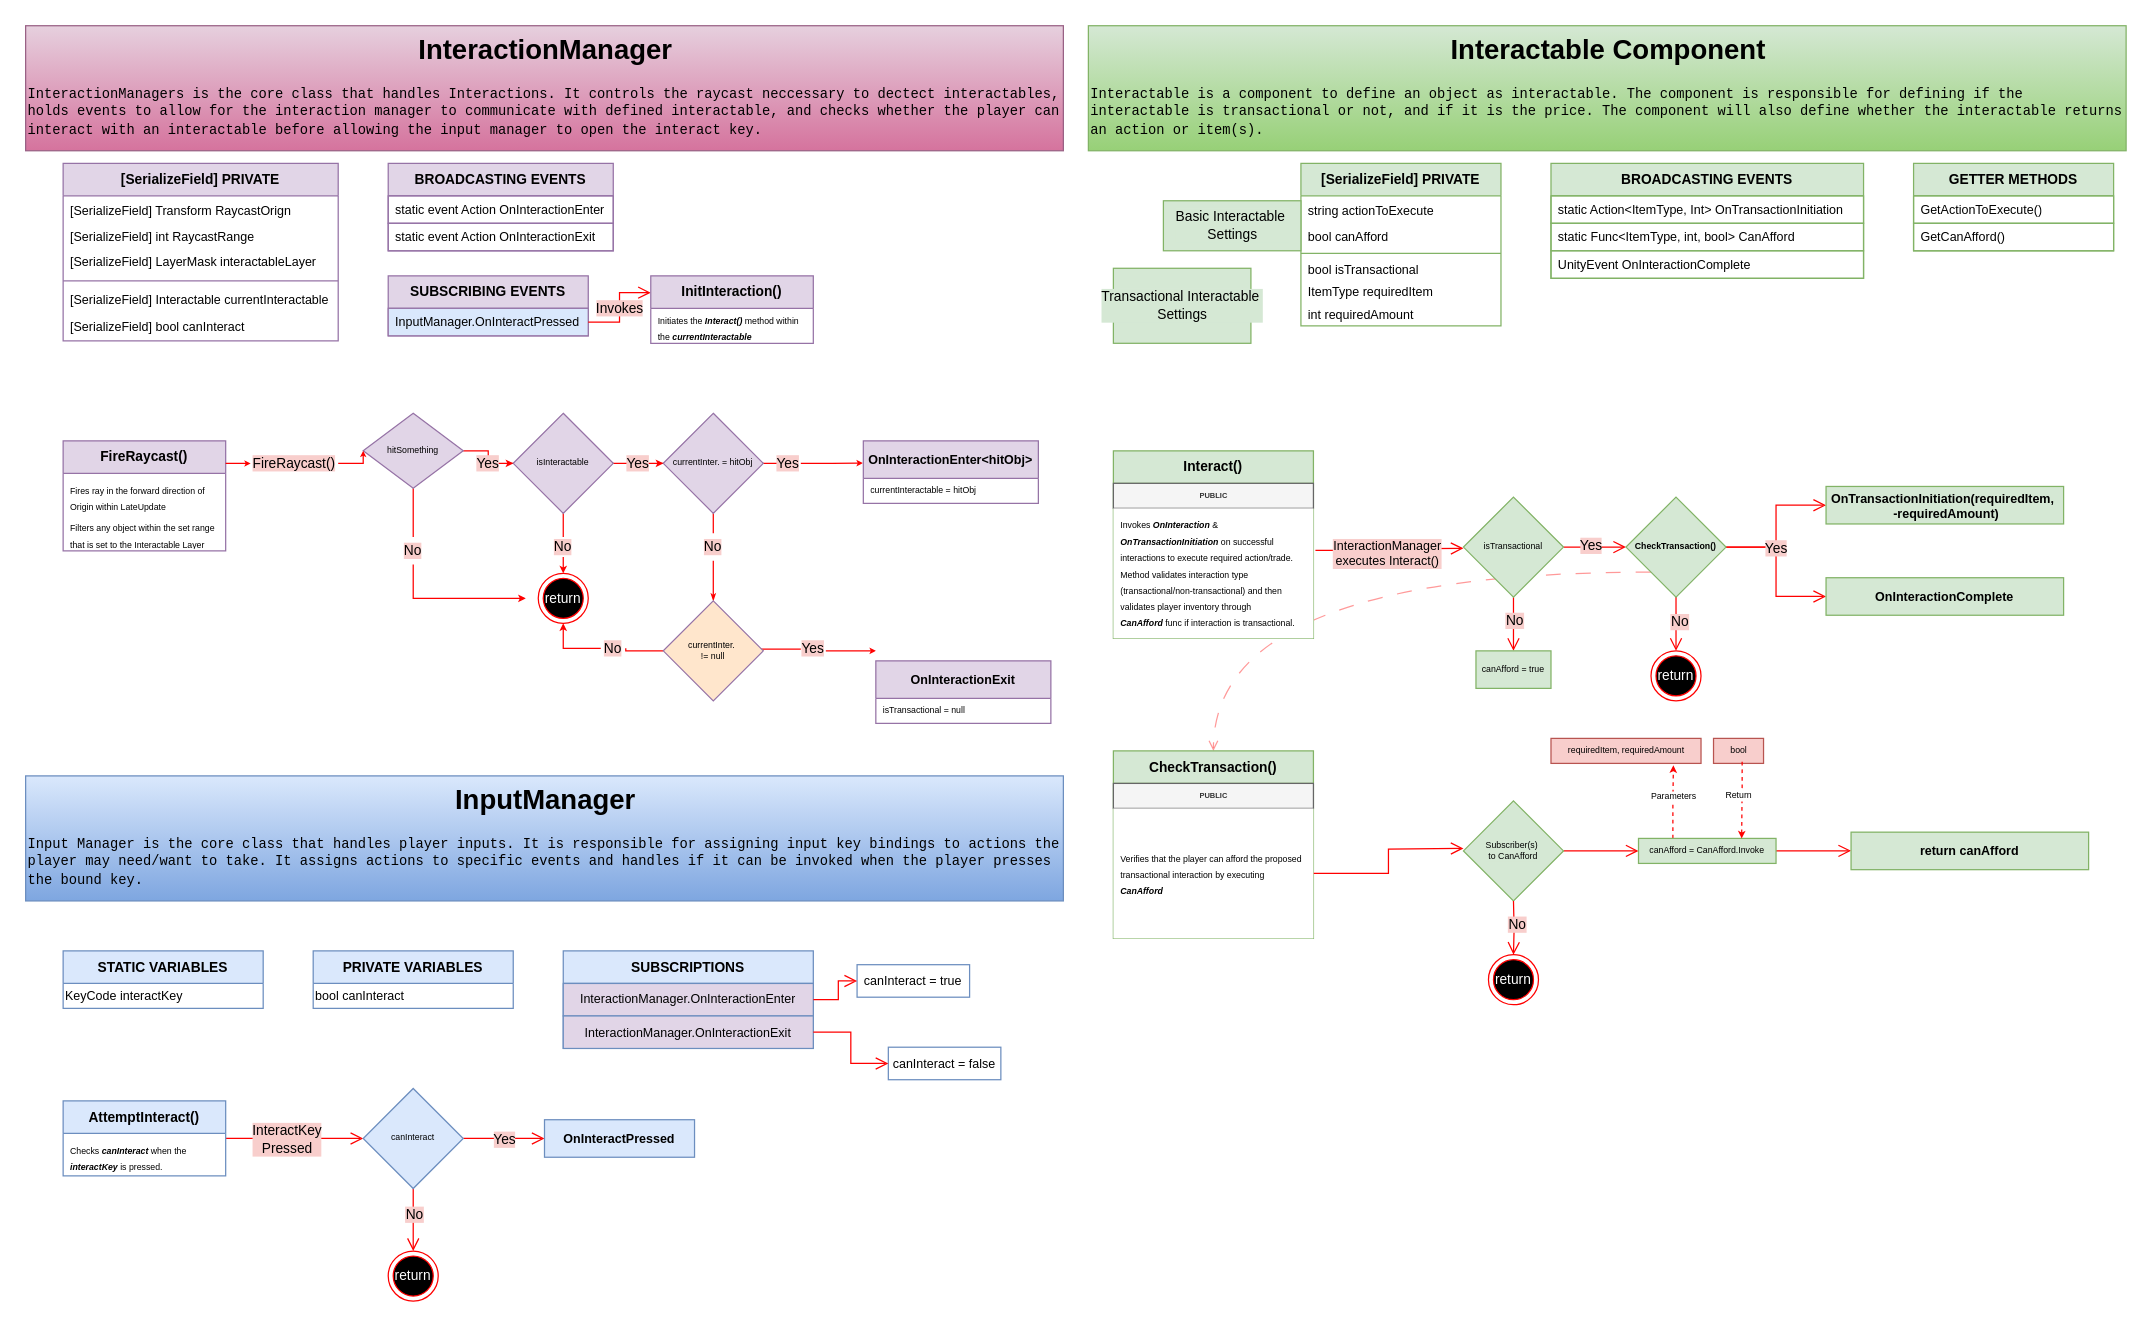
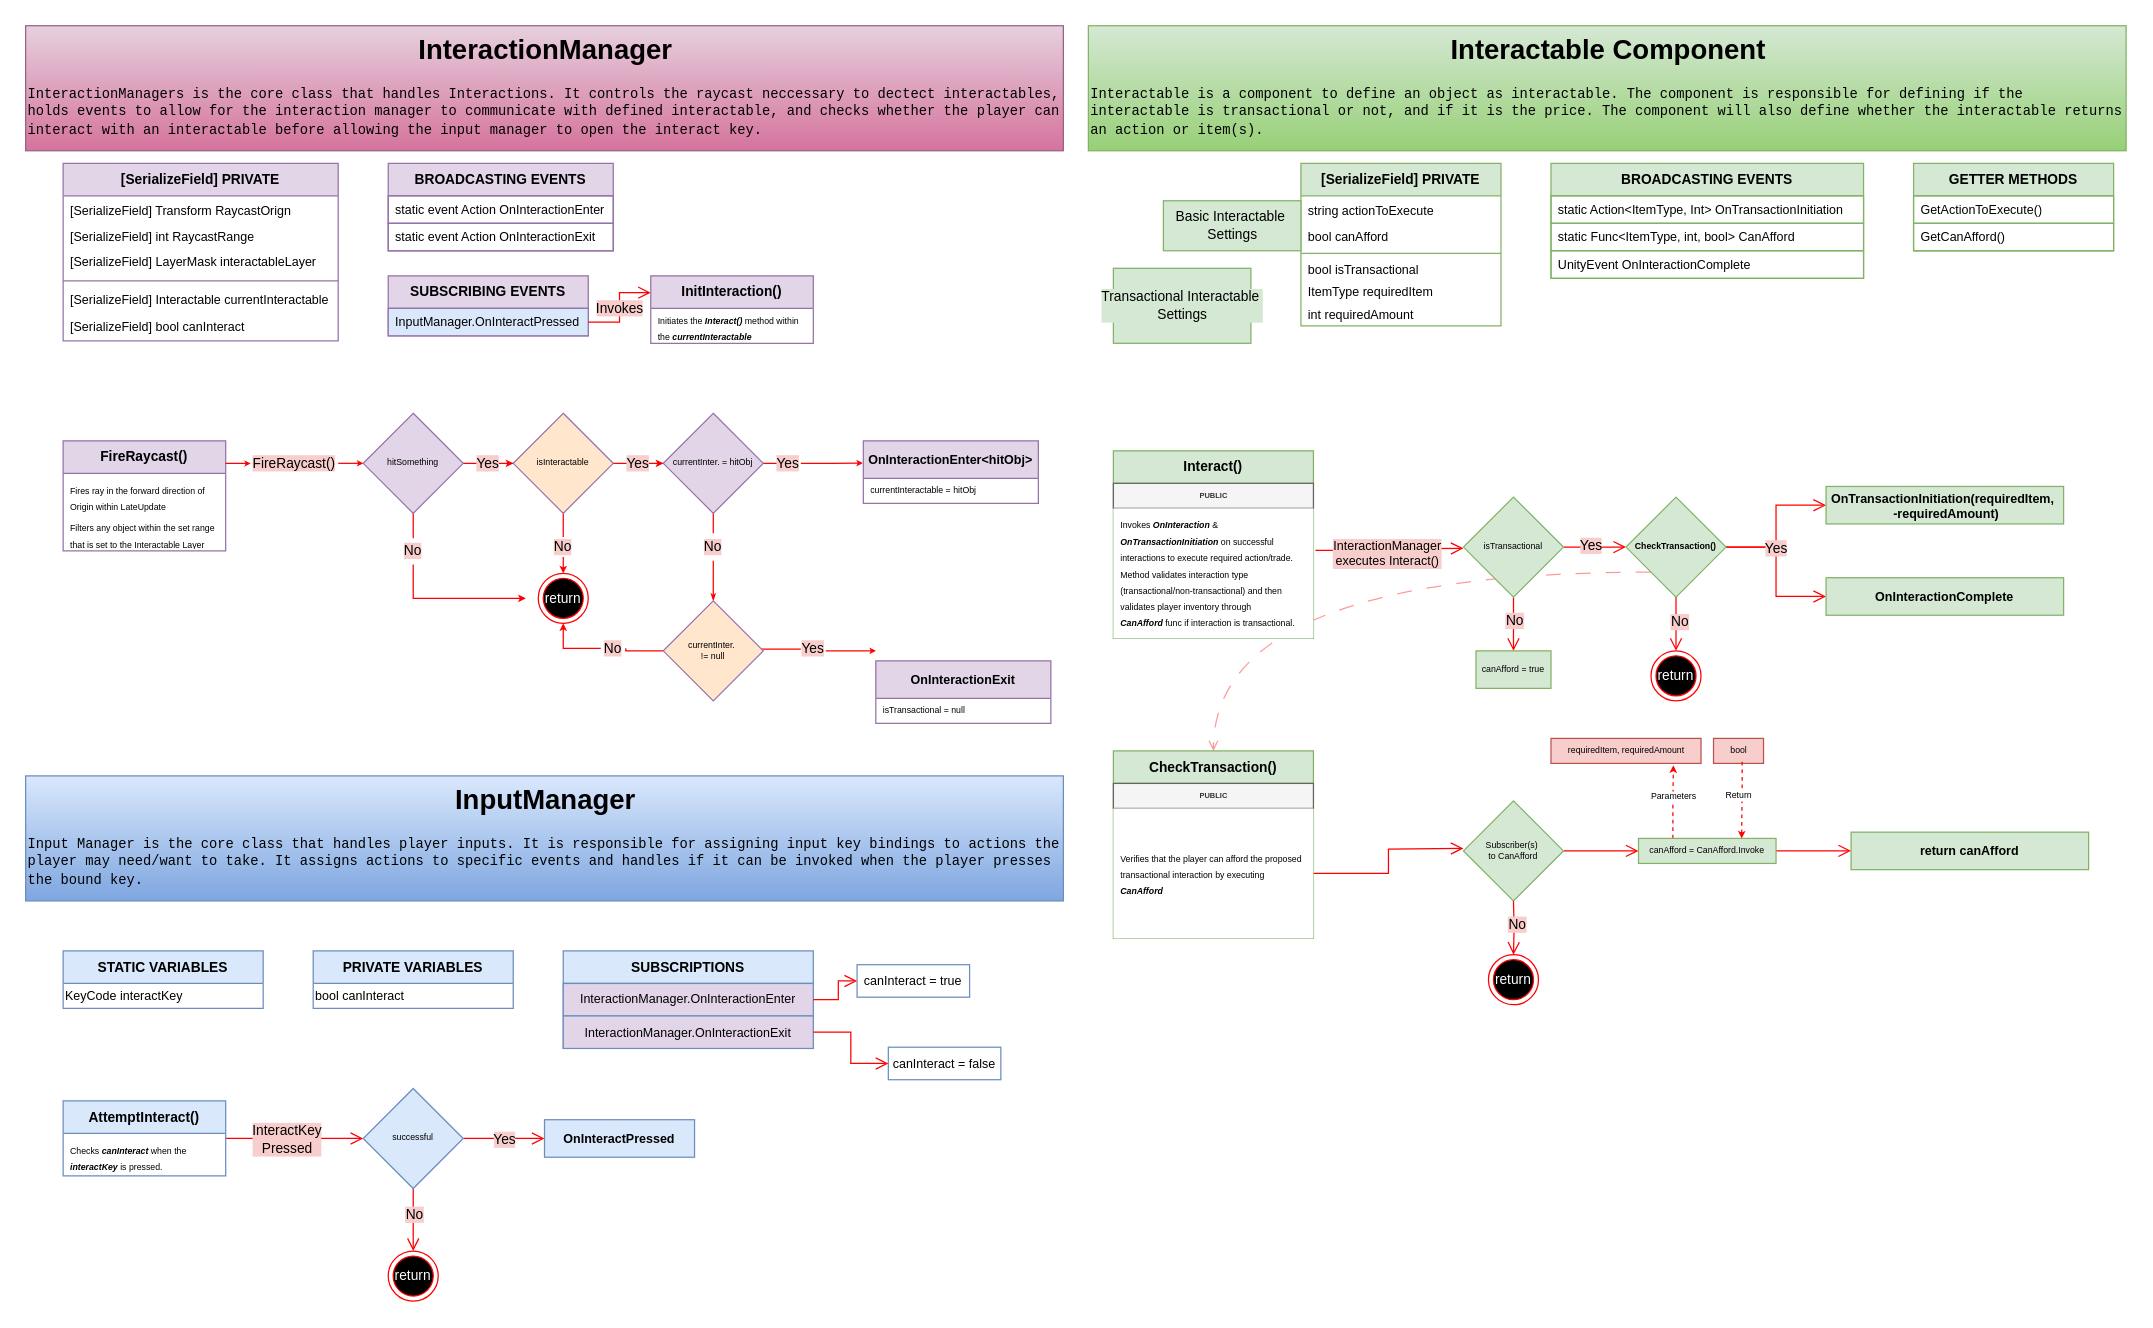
(413, 451) -> (413, 463)
(563, 463) -> (563, 463)
(413, 1138) -> (413, 1138)
